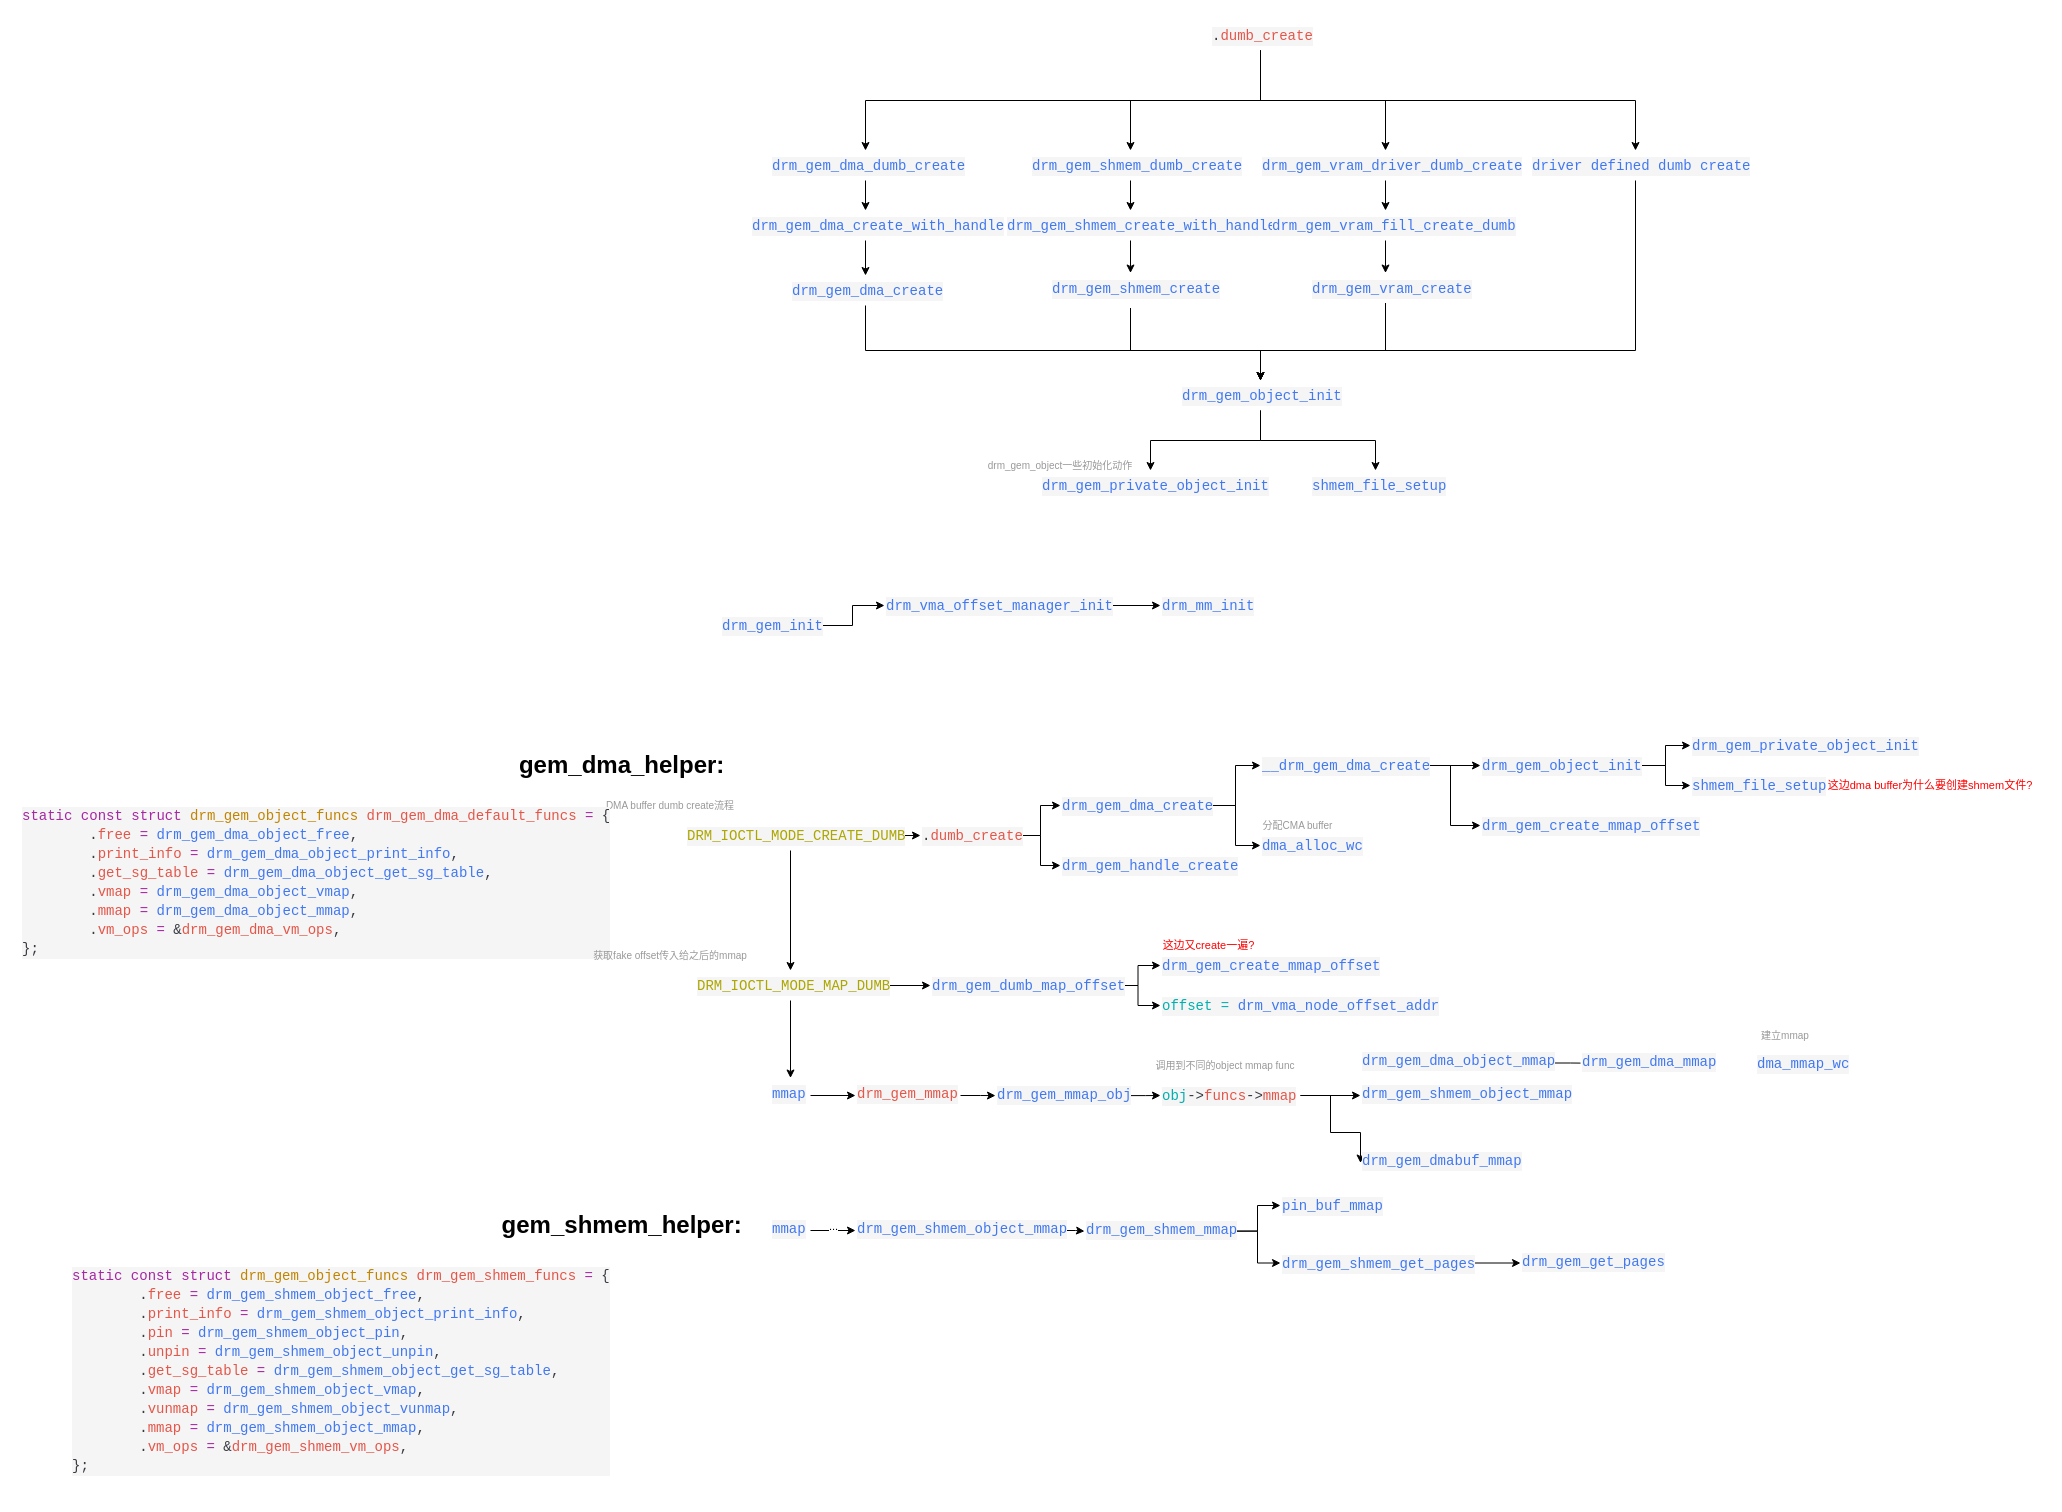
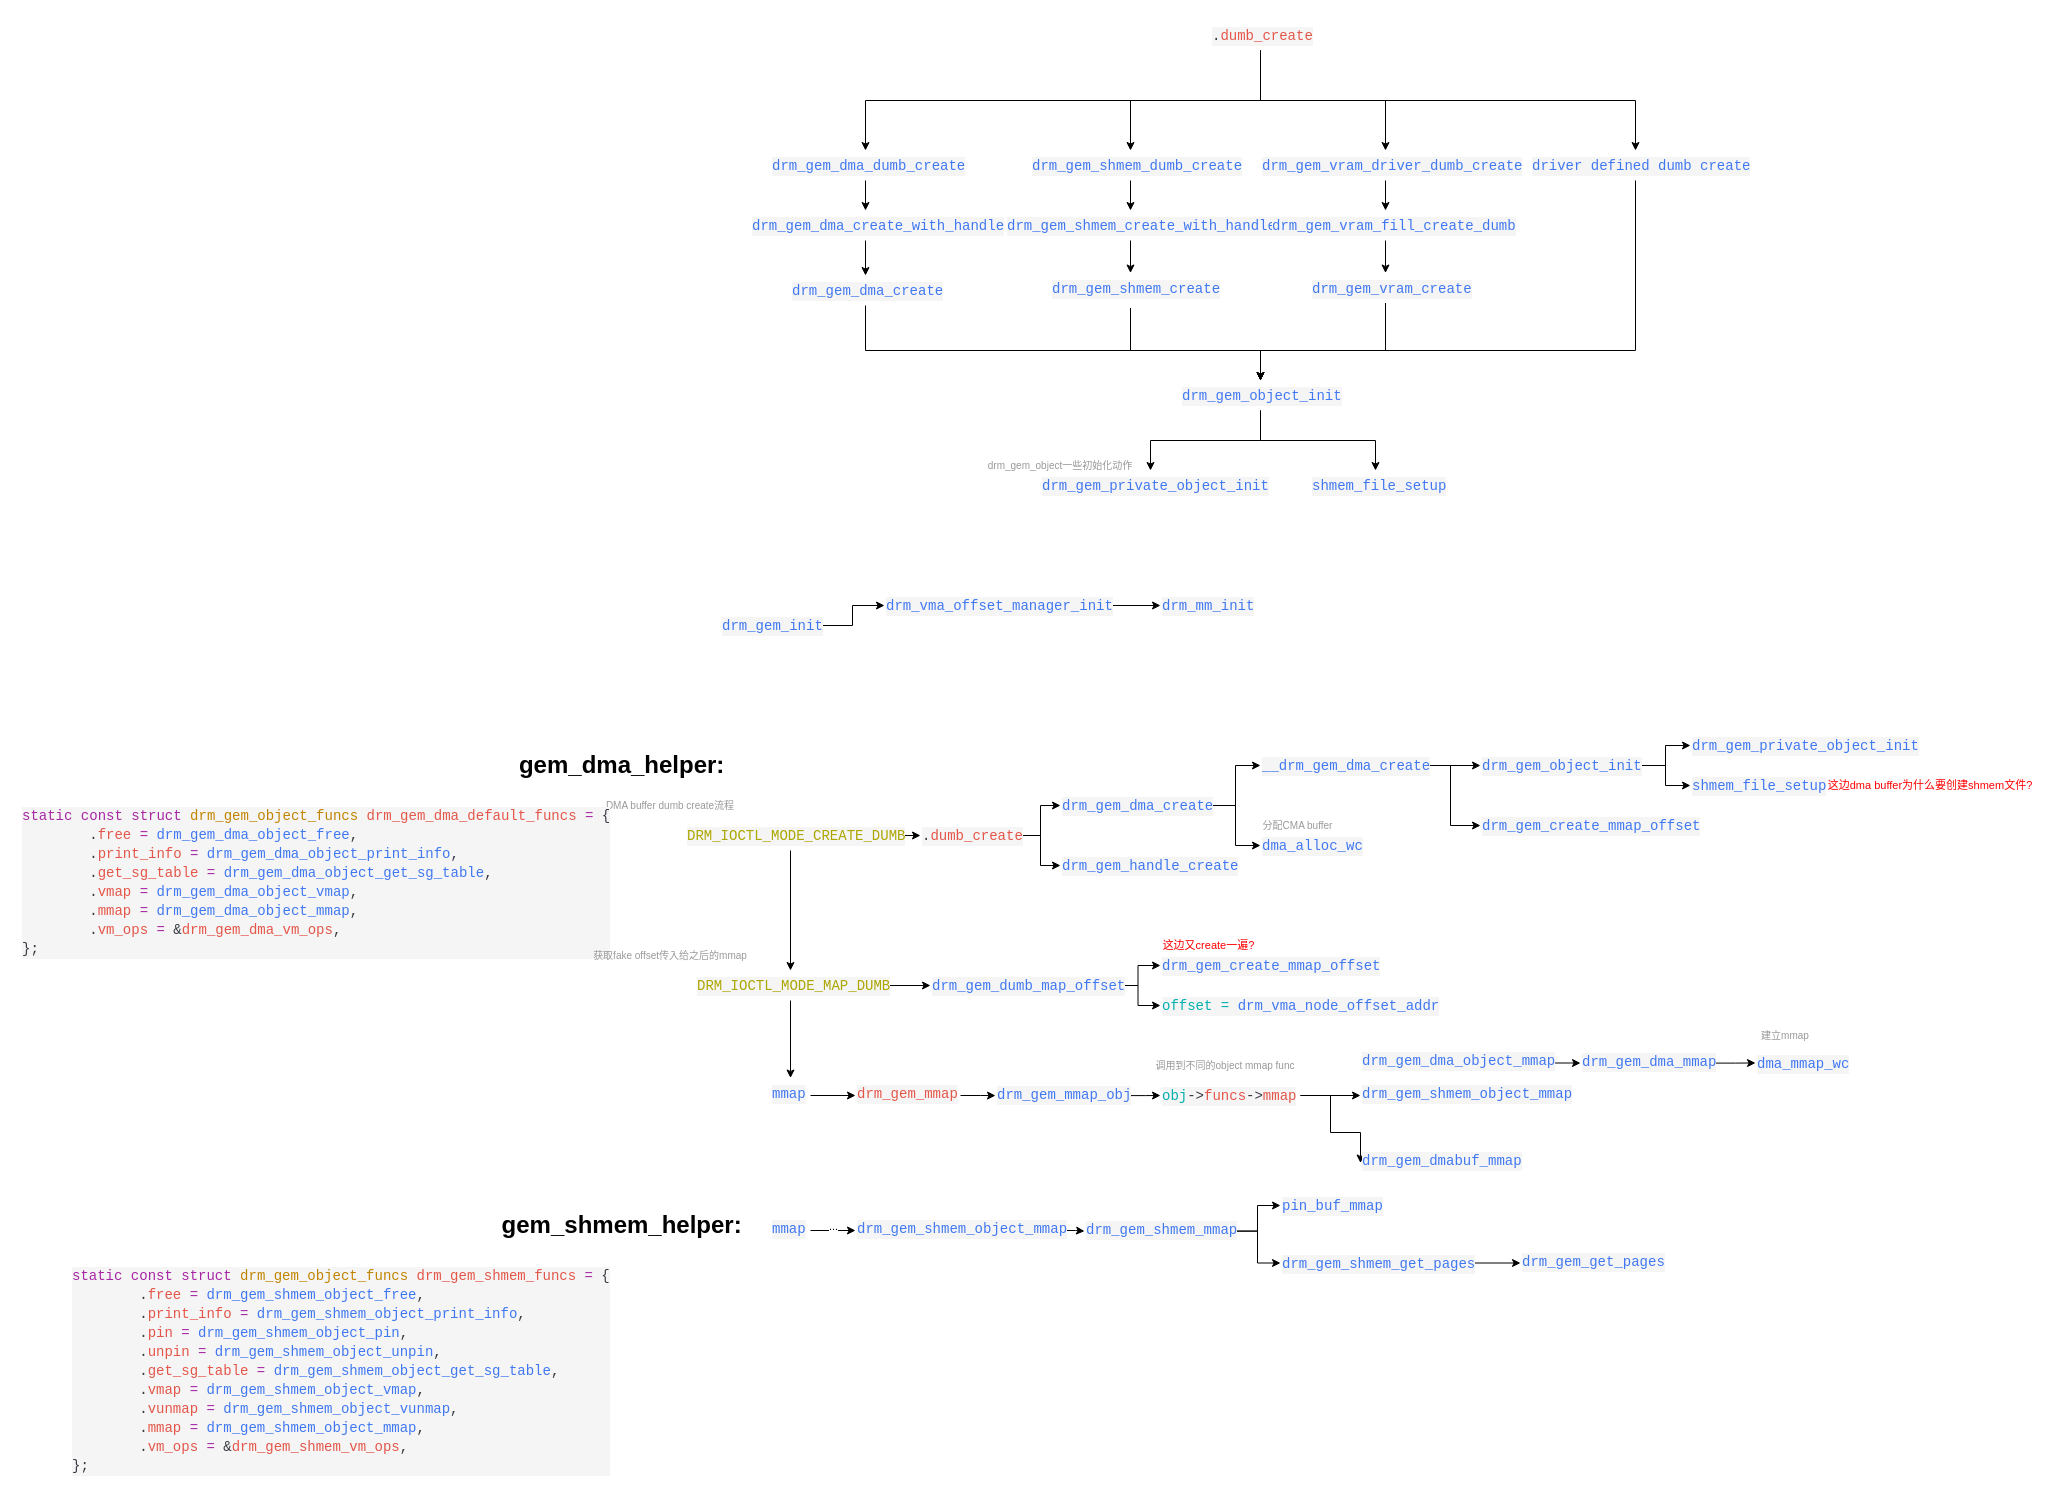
(1575, 1063) -> (1572, 1063)
none -> (1732, 1063)
